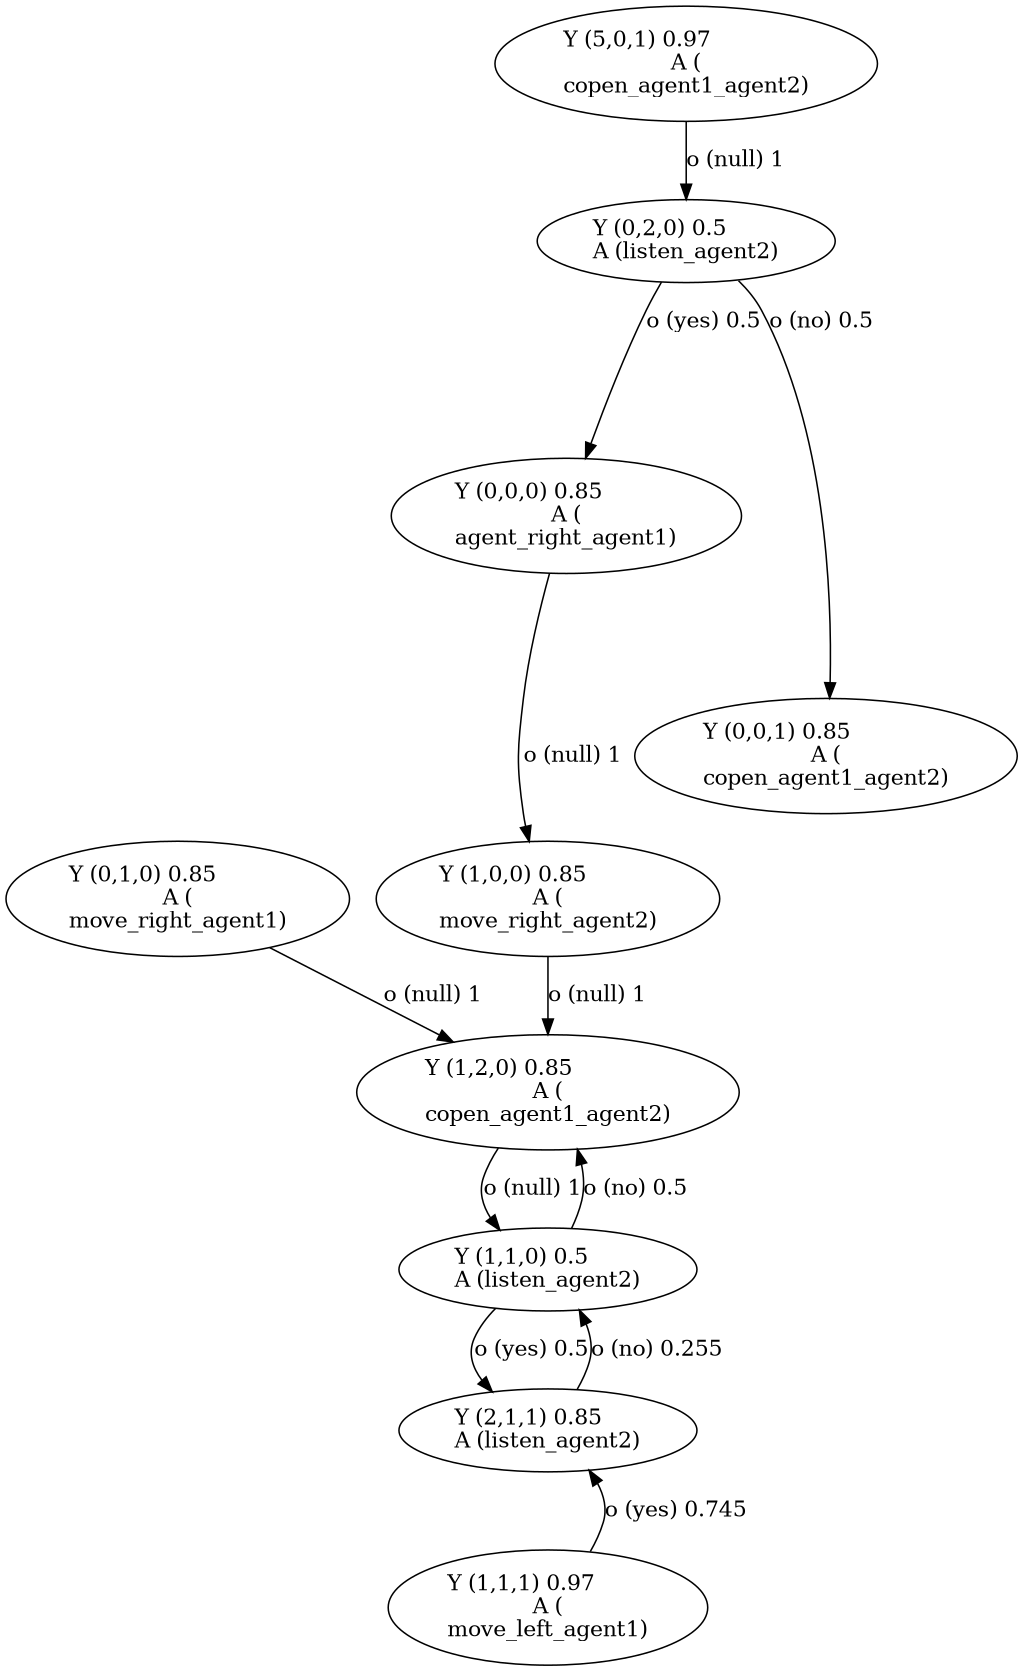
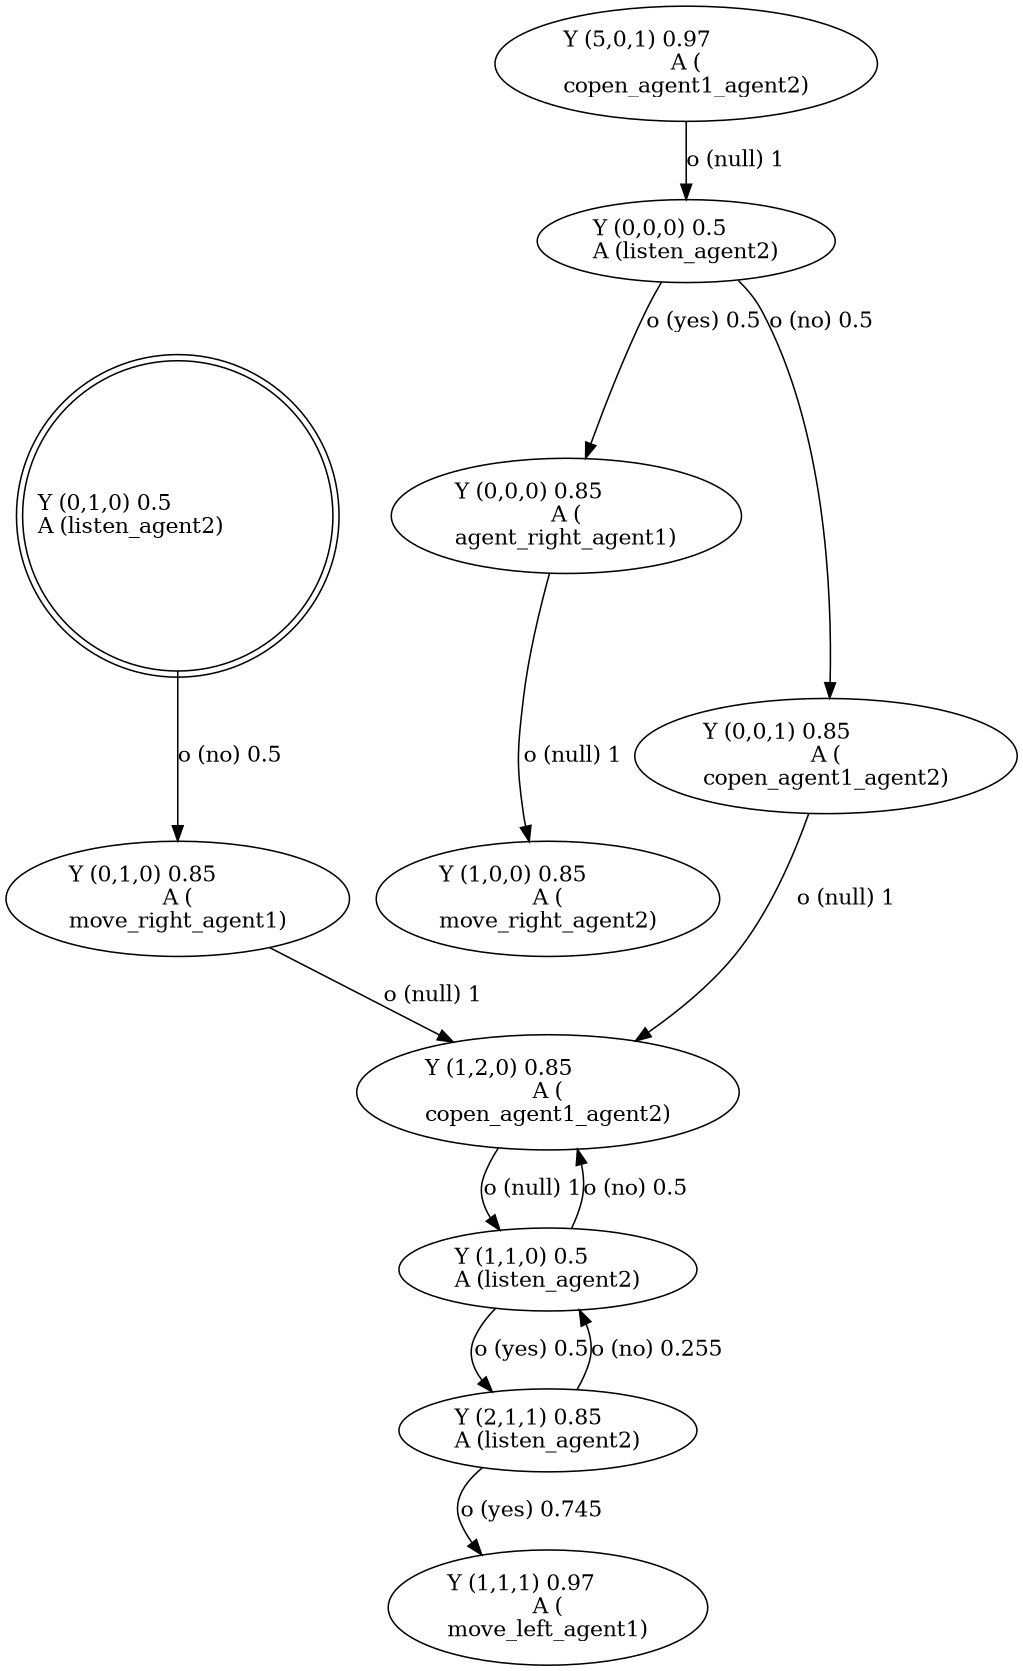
(686, 241) -> (686, 241)
none -> (178, 516)
(548, 988) -> (748, 937)
(604, 1518) -> (458, 1502)
